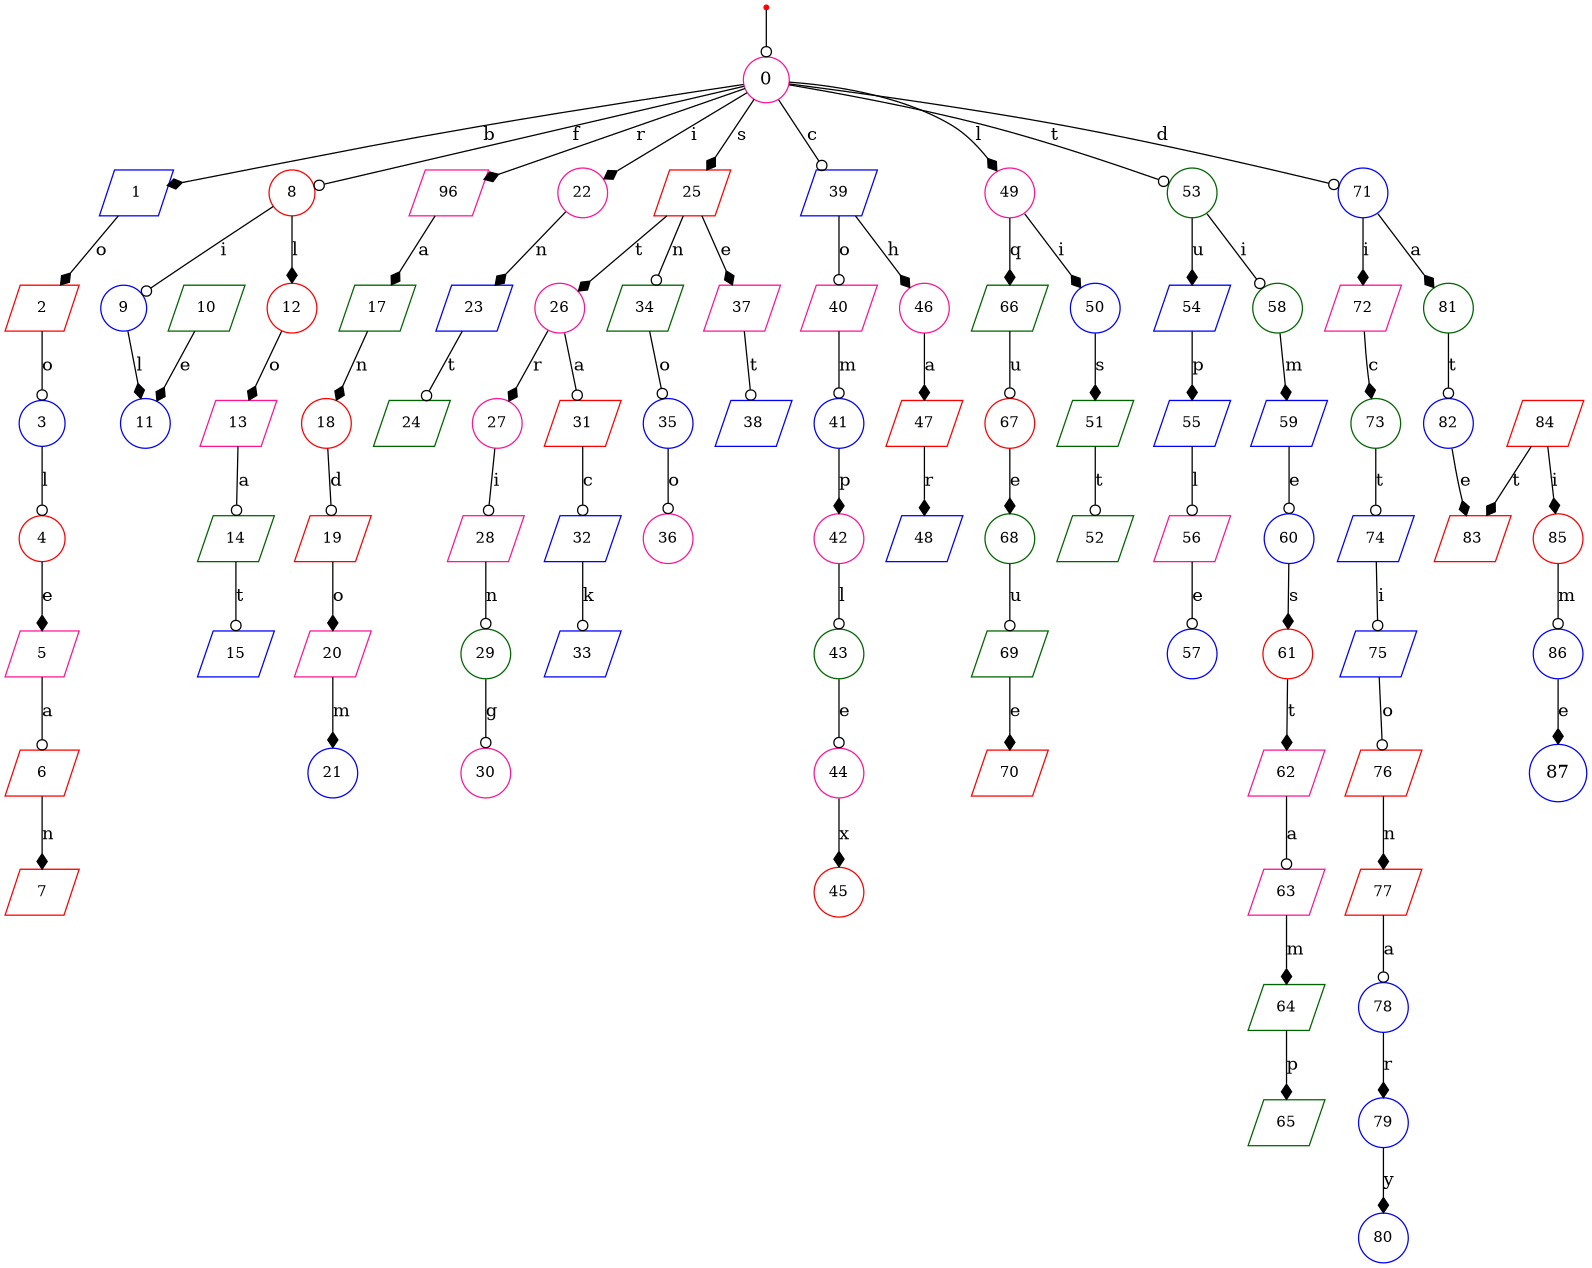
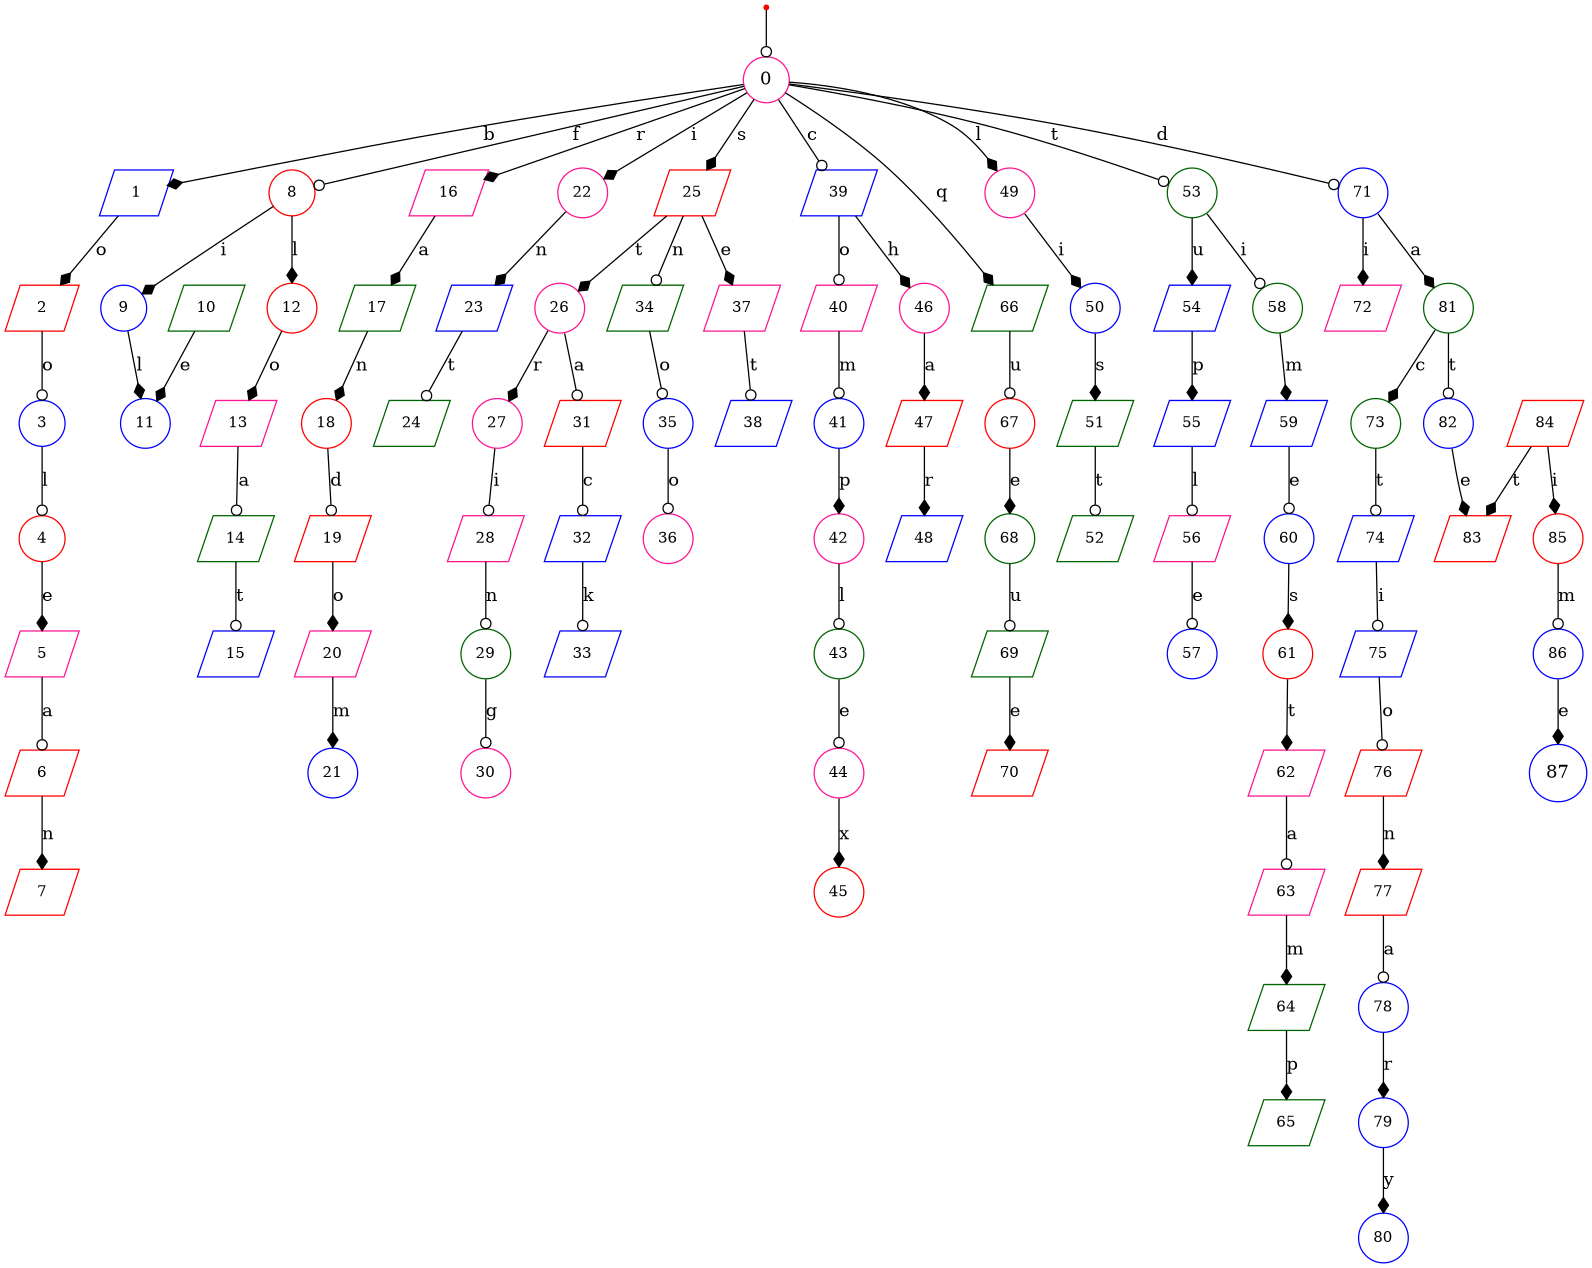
(449, 193) -> (449, 193)
(1010, 244) -> (893, 173)
(212, 247) -> (212, 247)
(1366, 357) -> (1416, 359)
